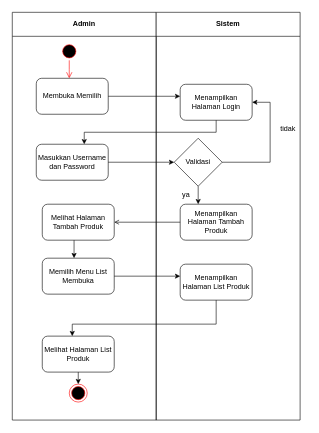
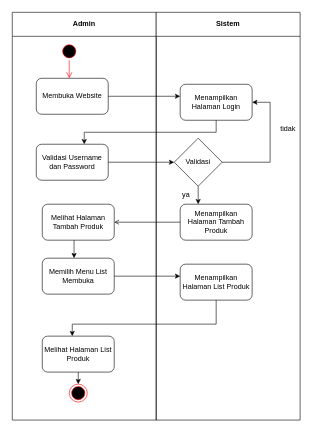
(72, 96) -> (72, 96)
(72, 162) -> (72, 162)
